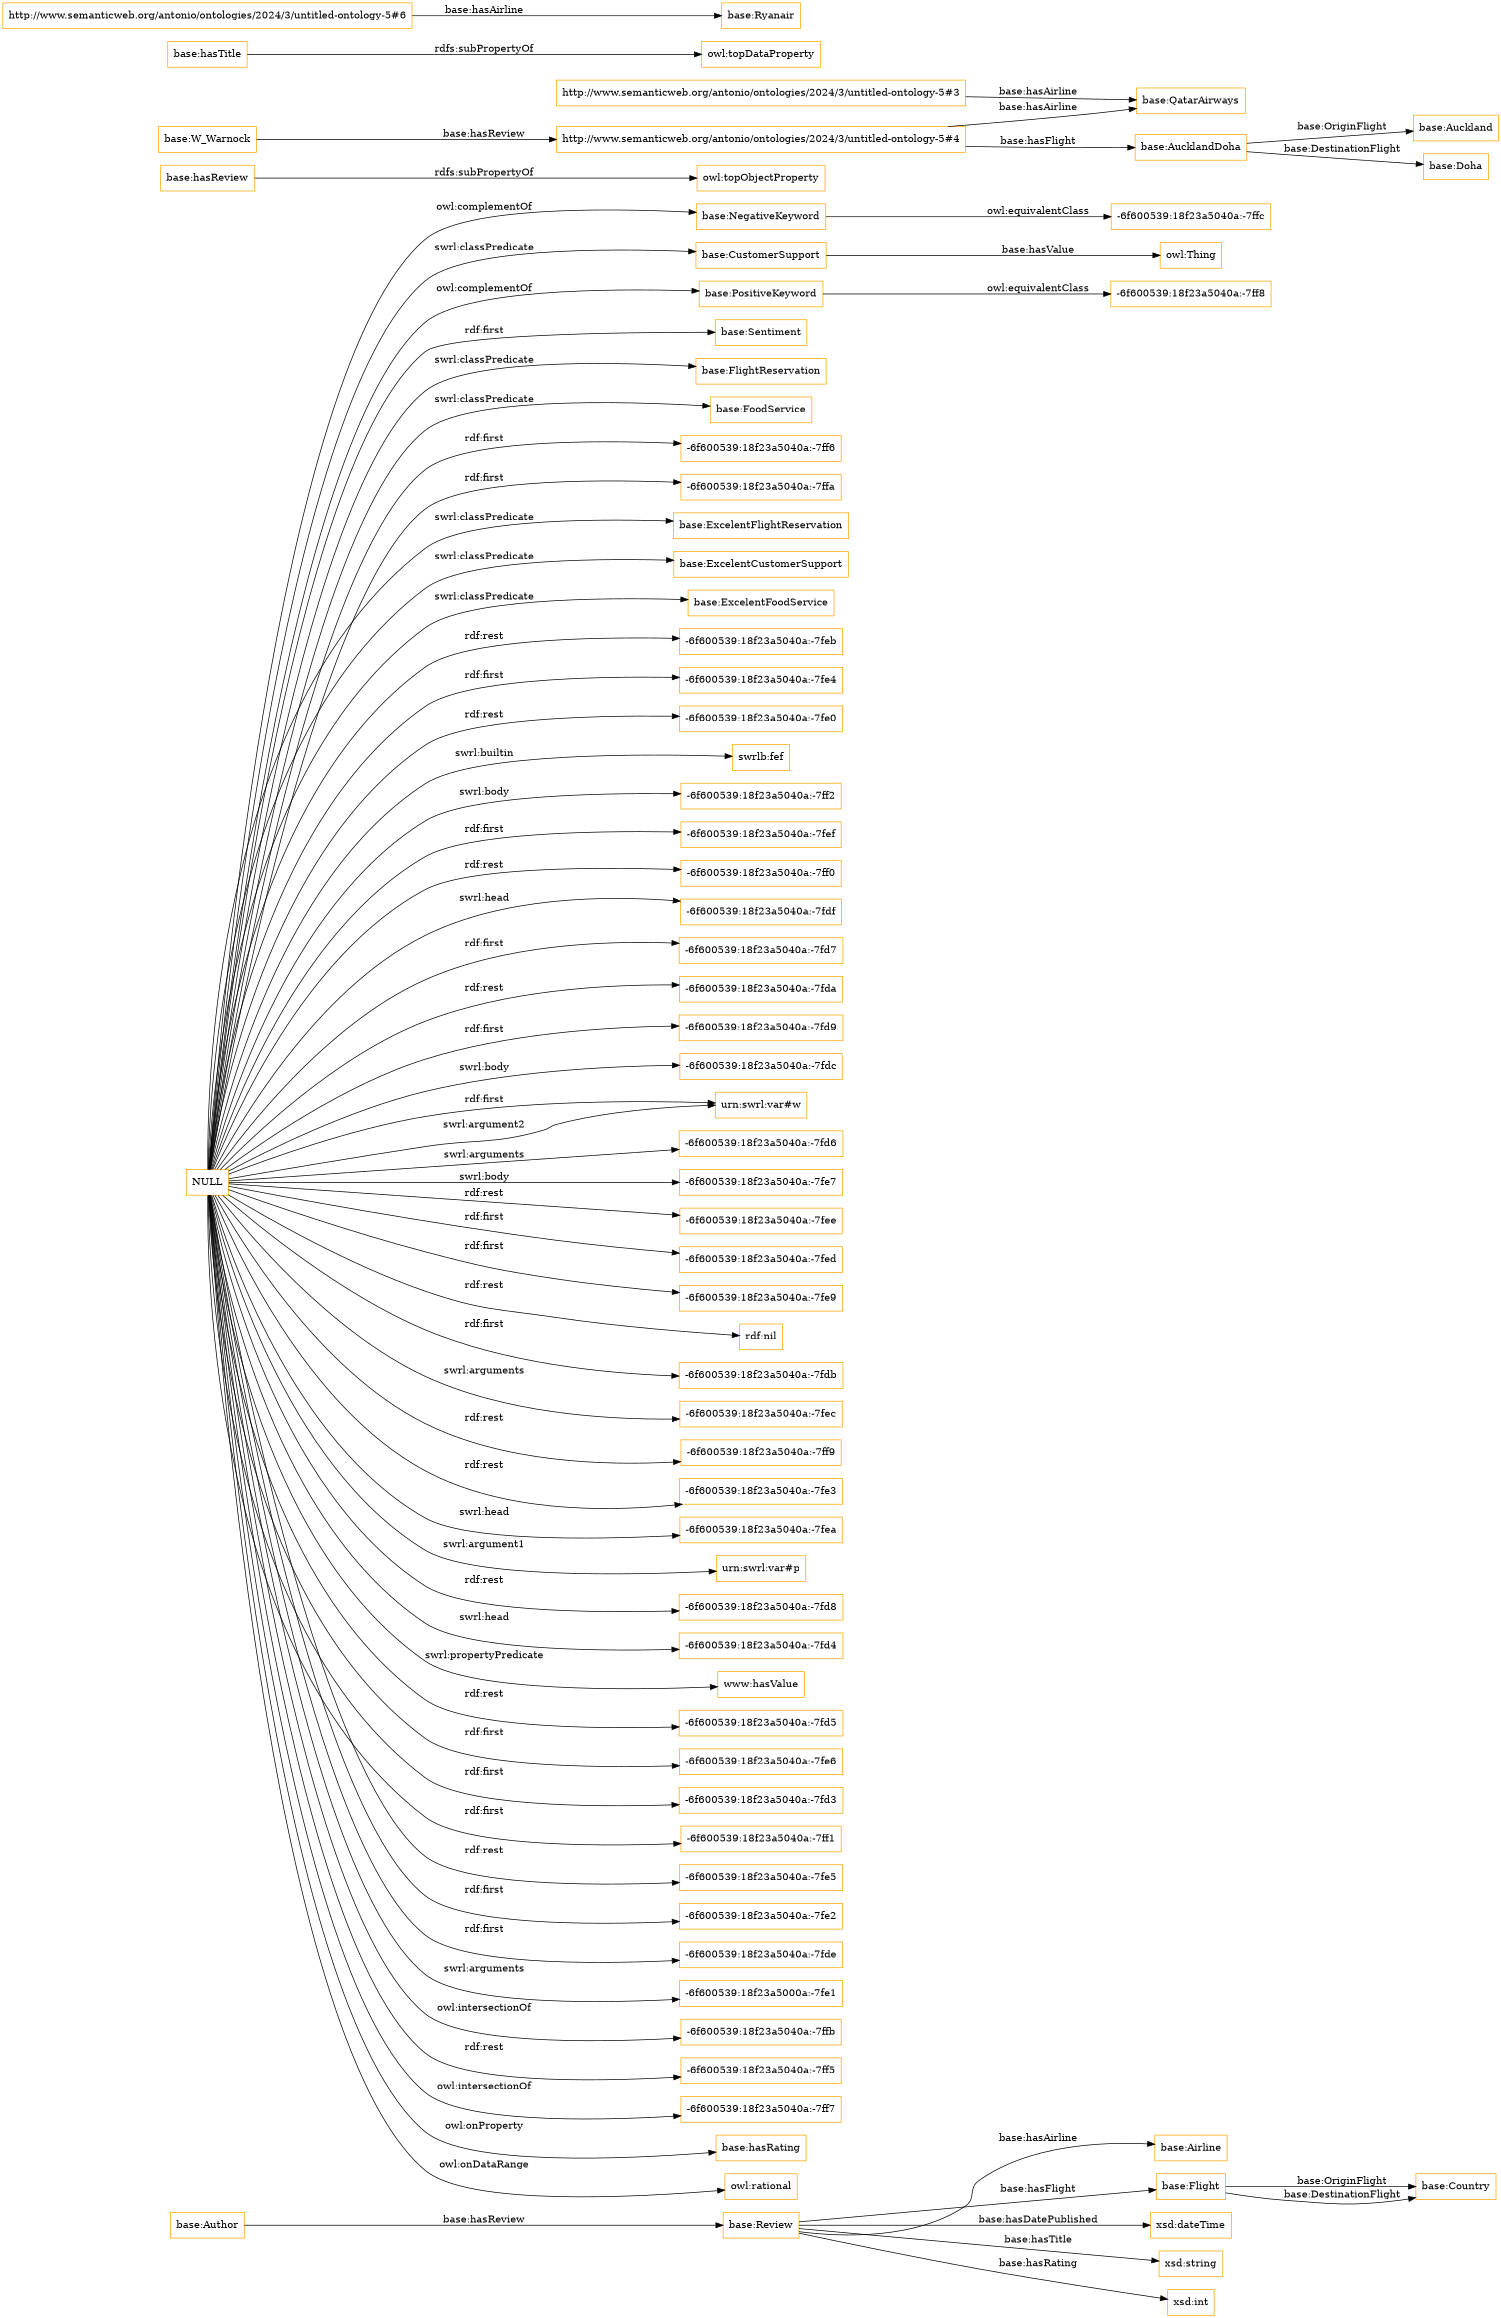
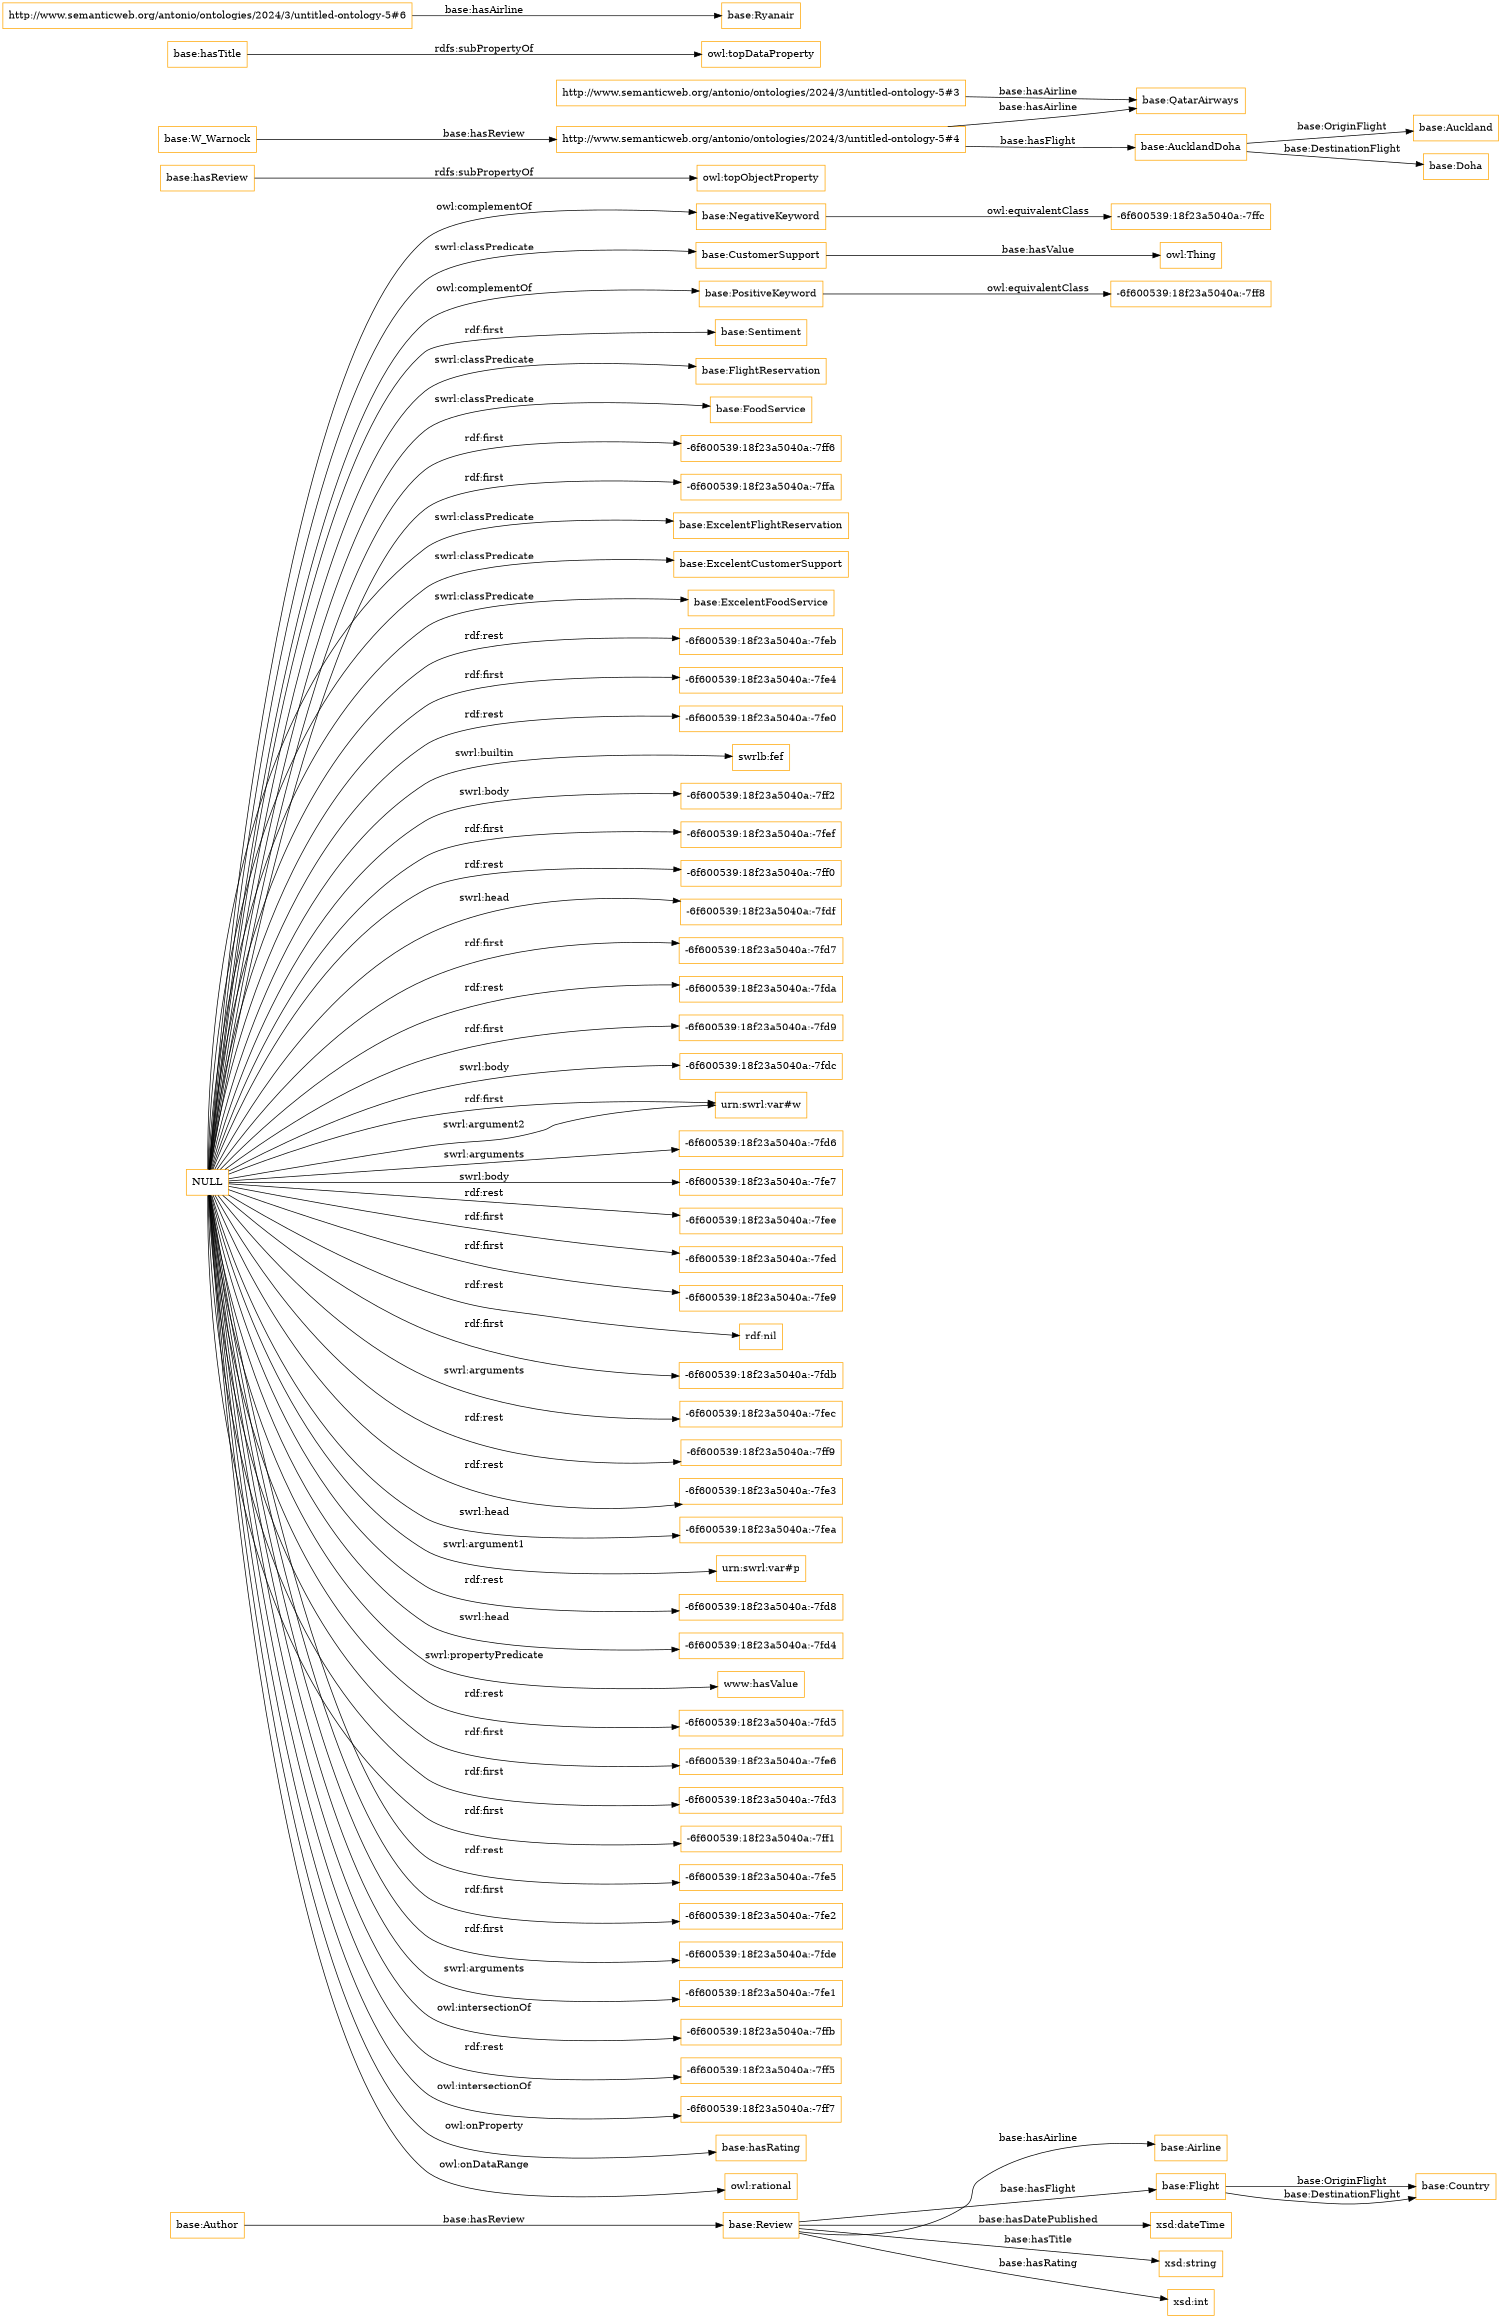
(761, 1993) -> (761, 1993)
